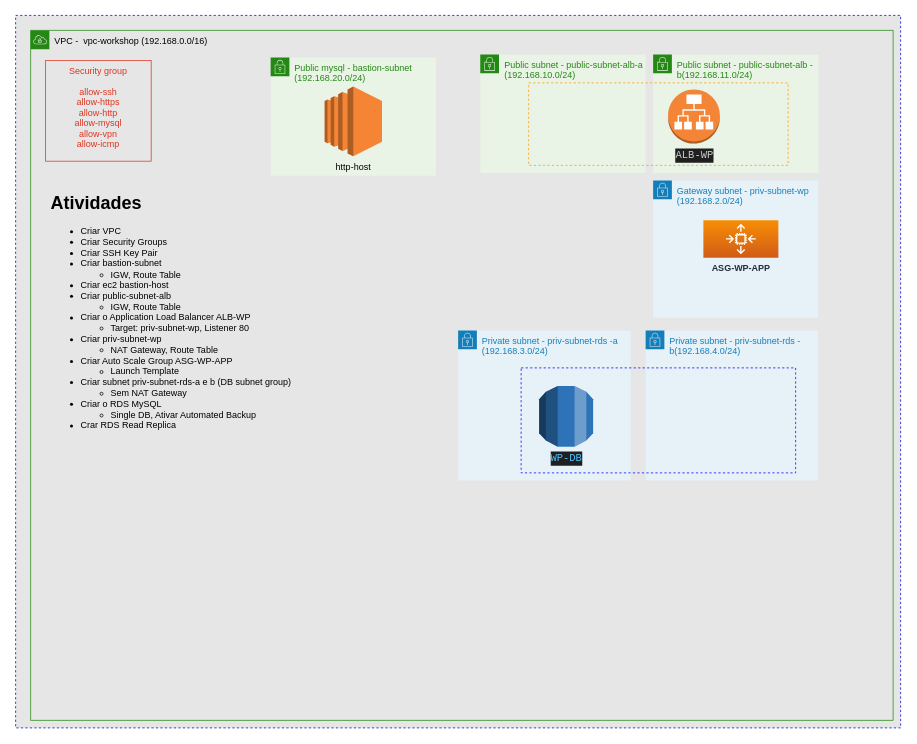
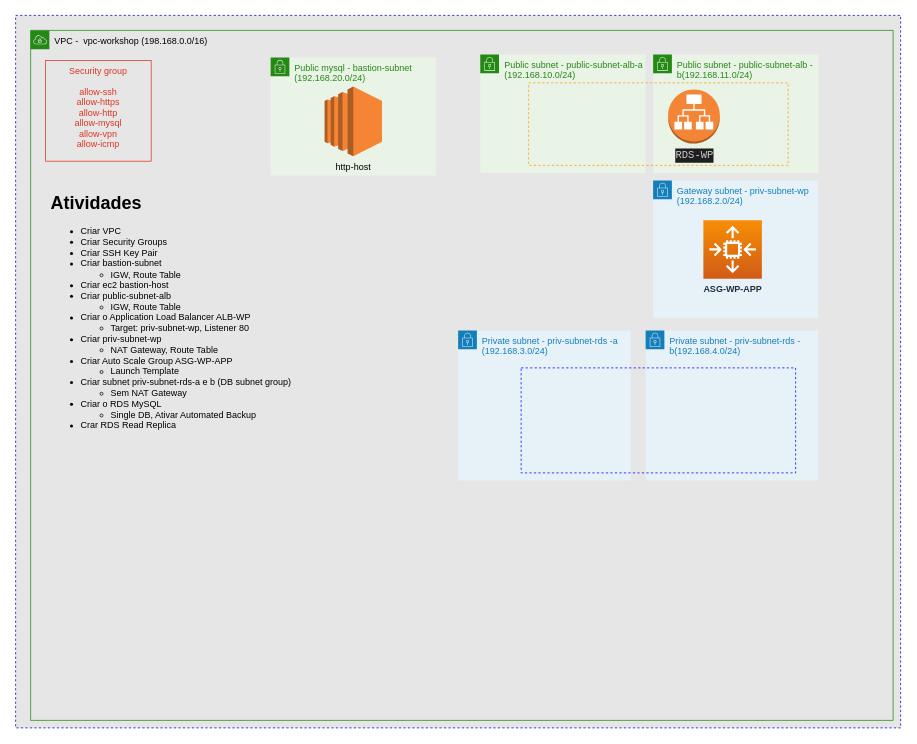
(138, 41) -> (138, 41)
(695, 154) -> (695, 154)
(741, 239) -> (732, 249)
(566, 416) -> none
